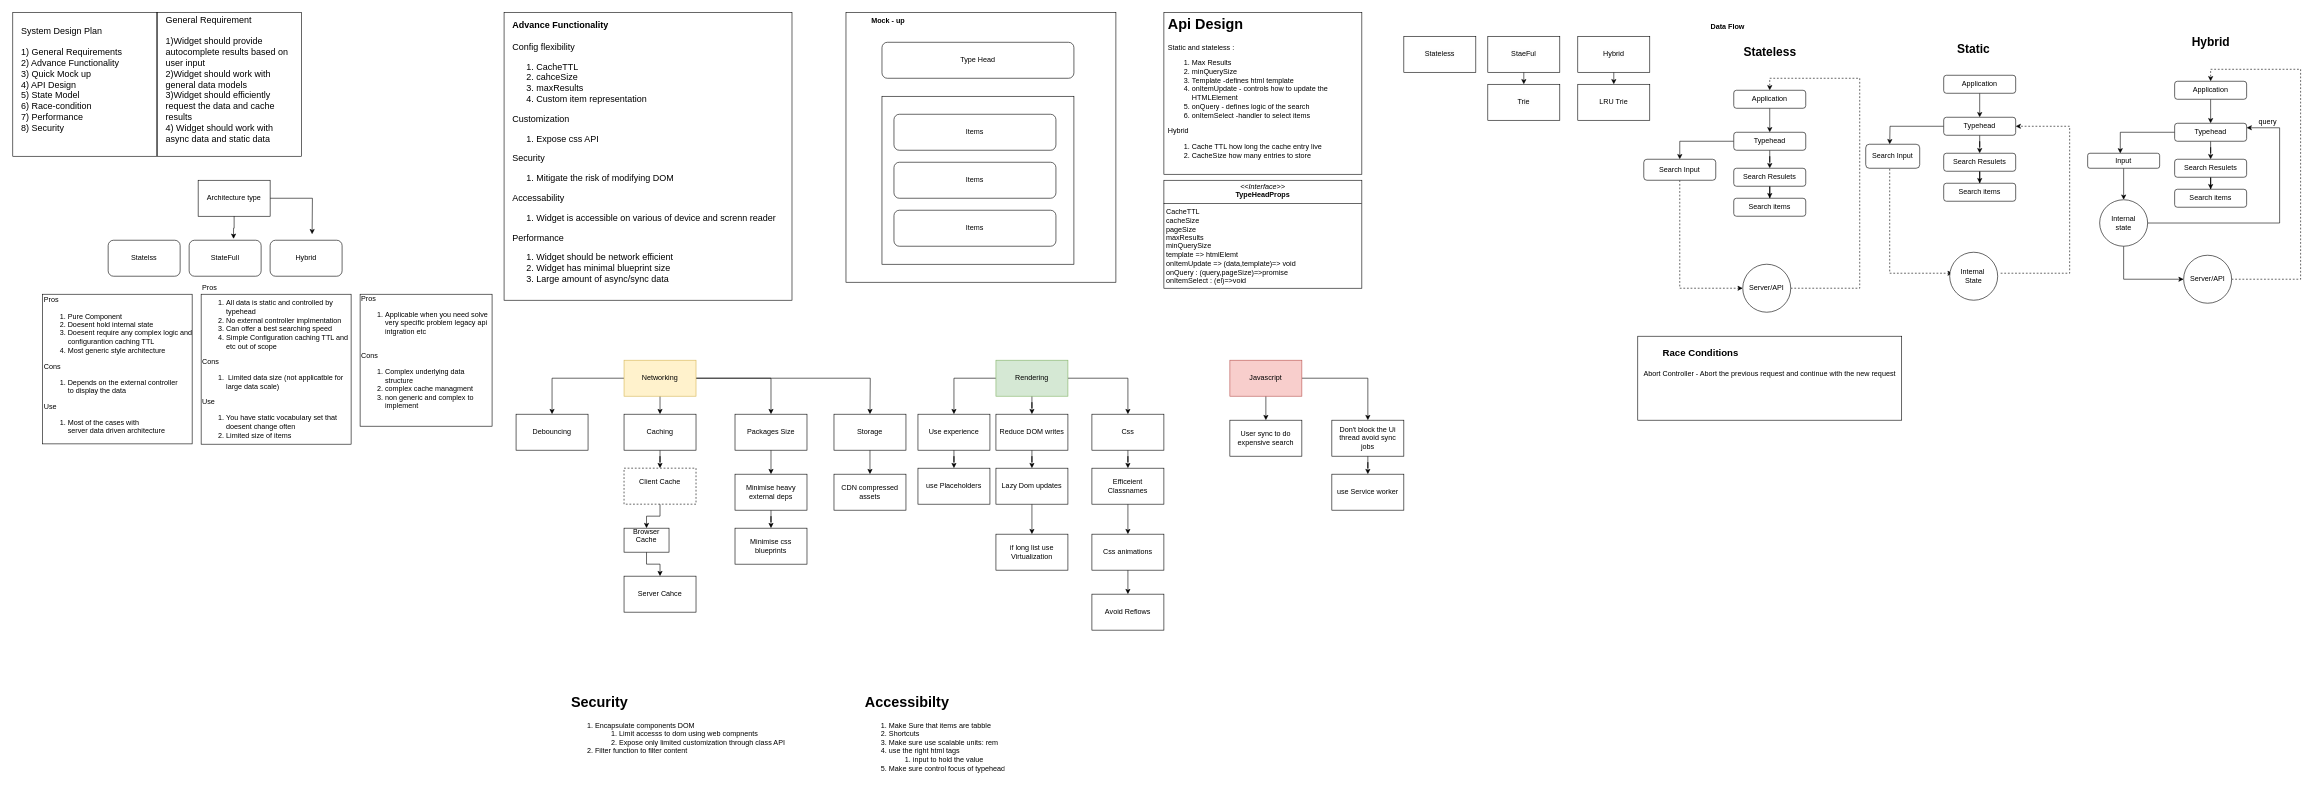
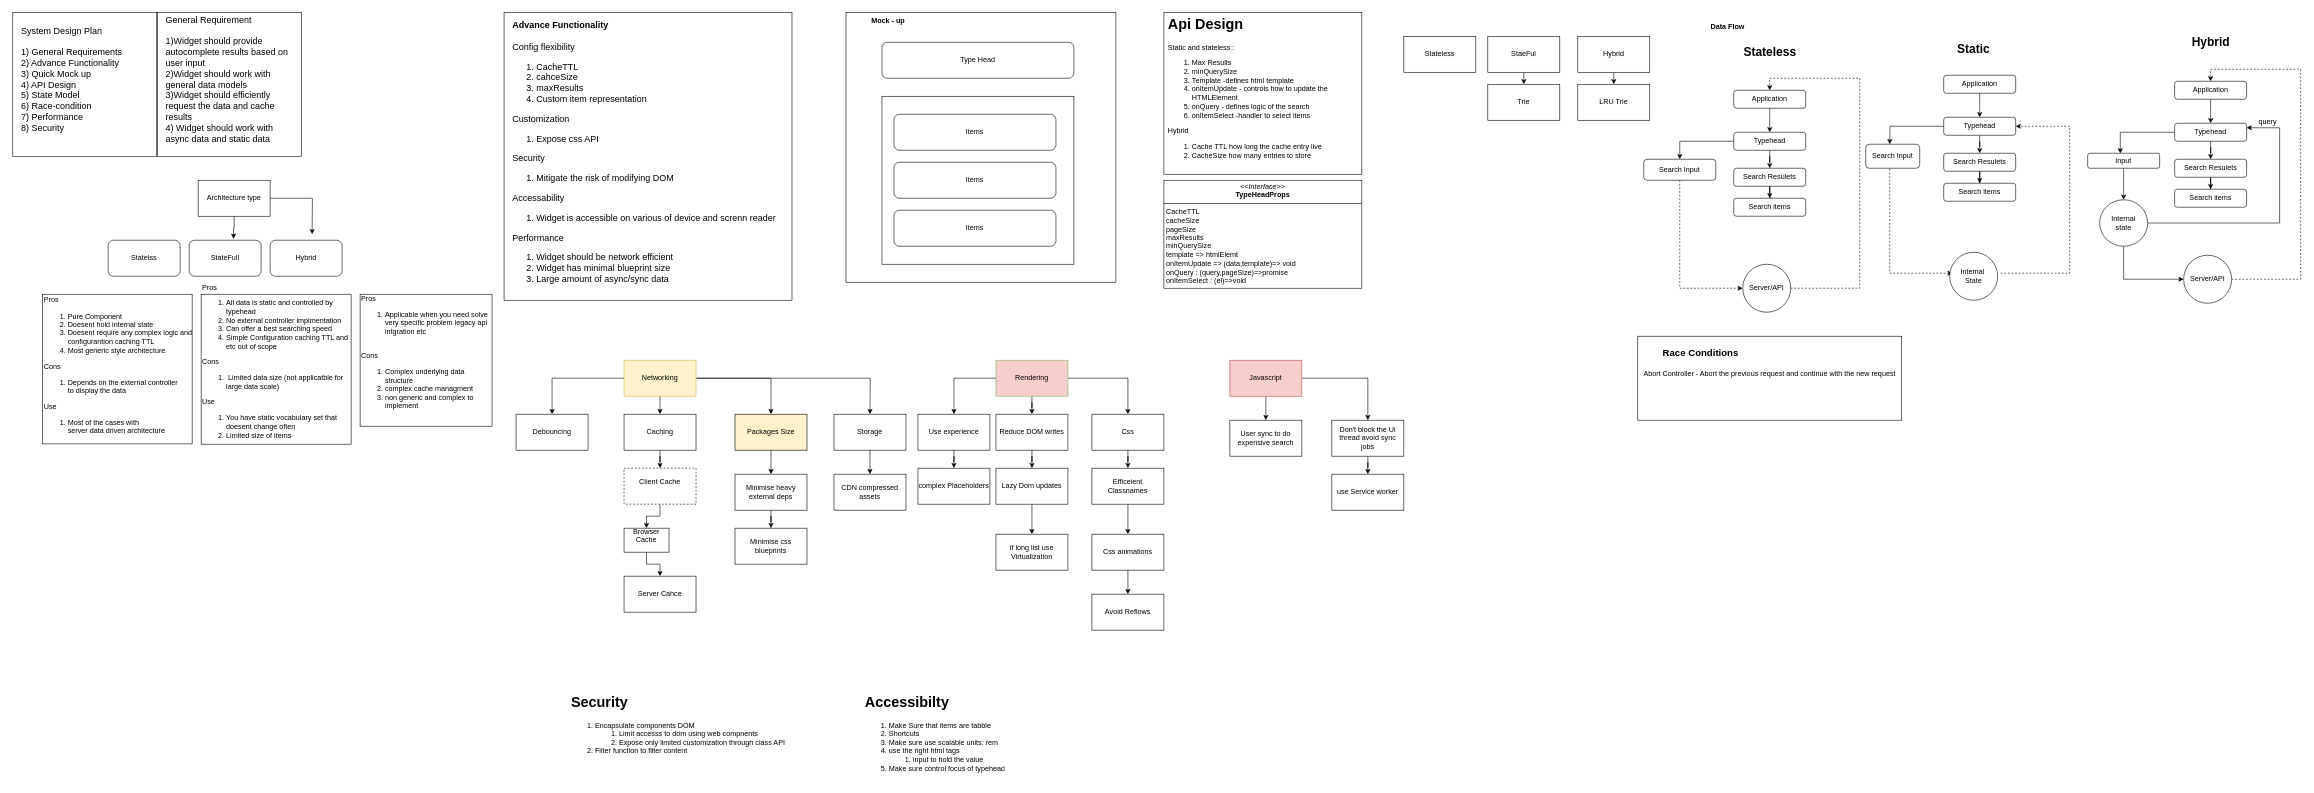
(1032, 378) -> (1032, 378)
(771, 432) -> (771, 432)
(954, 486) -> (954, 486)
